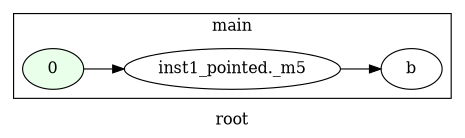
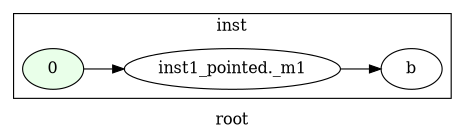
(232, 27) -> (232, 27)
(232, 69) -> (232, 69)
